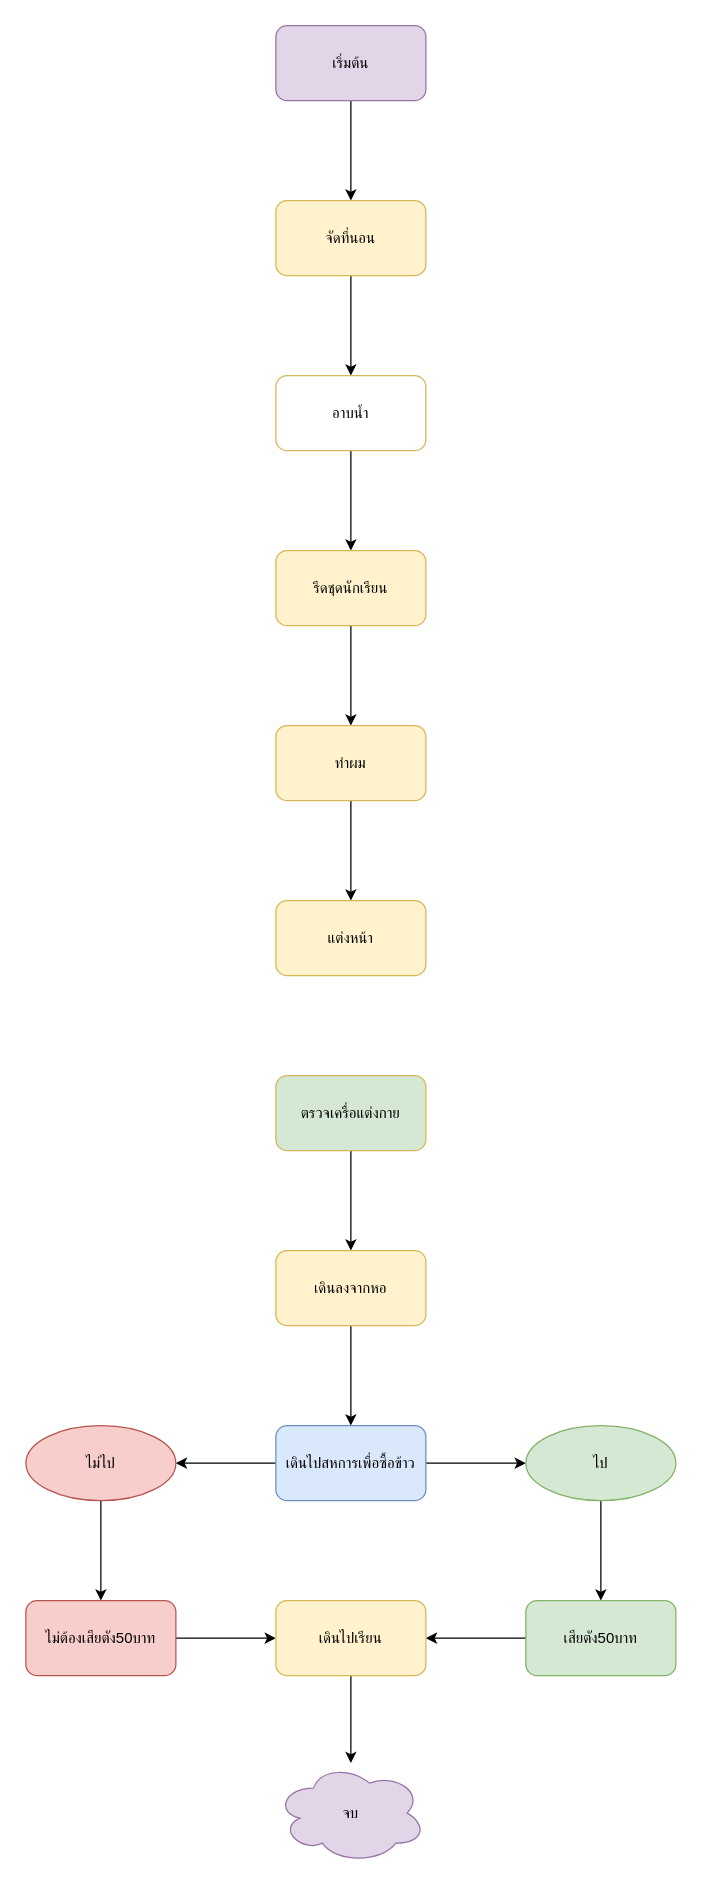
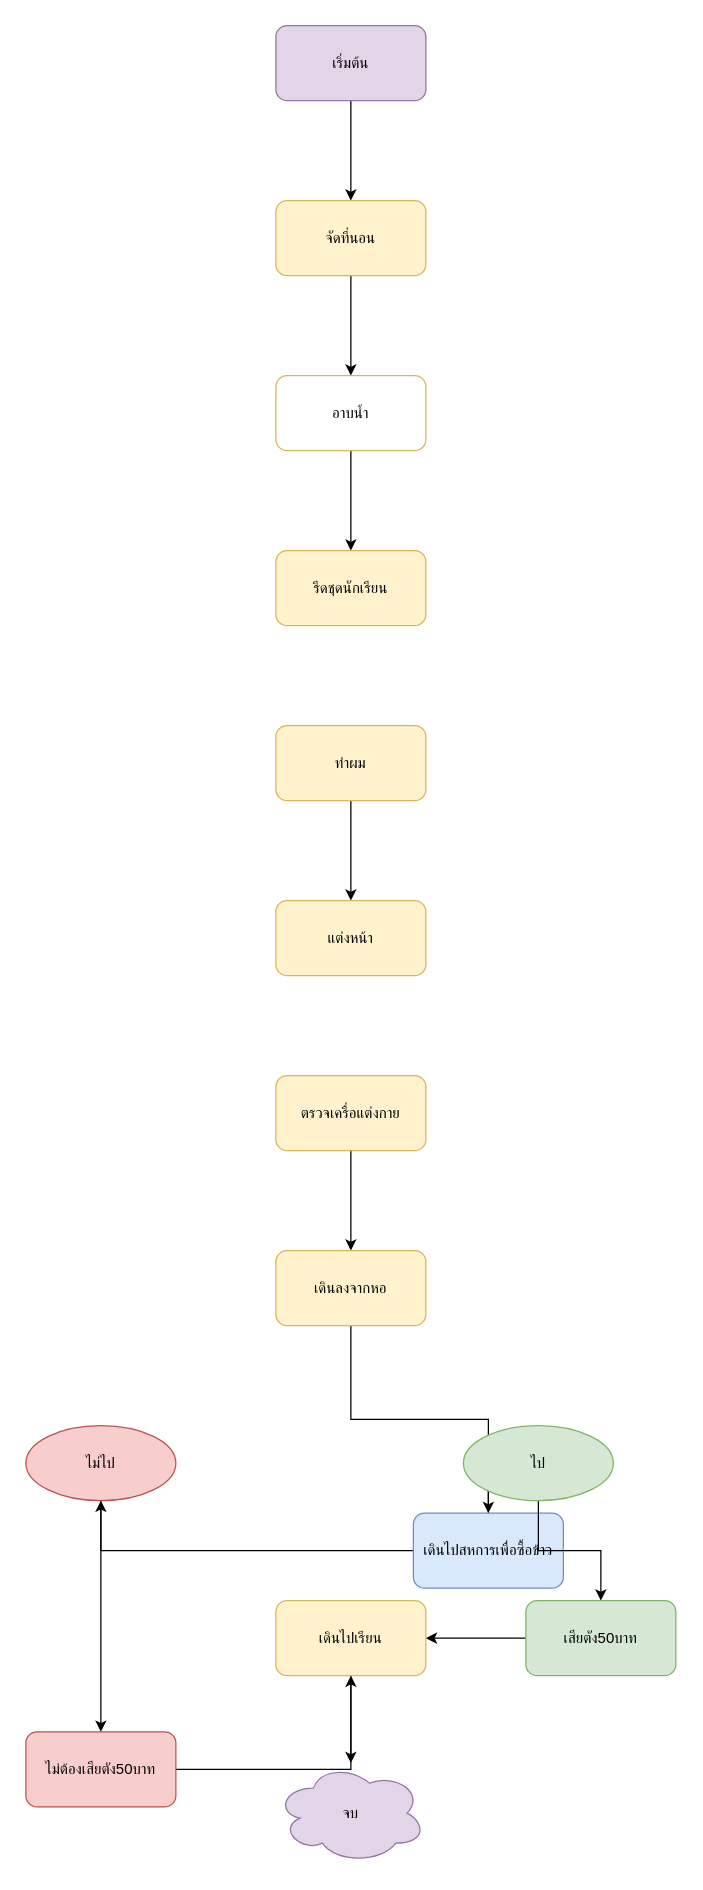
(351, 672) -> none
(351, 1113) -> (351, 1113)
(351, 1463) -> (488, 1551)
(601, 1463) -> (538, 1463)
(101, 1638) -> (101, 1769)
